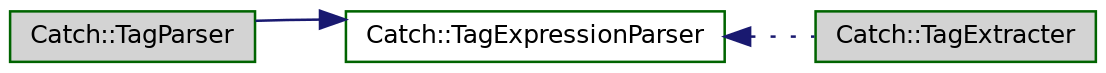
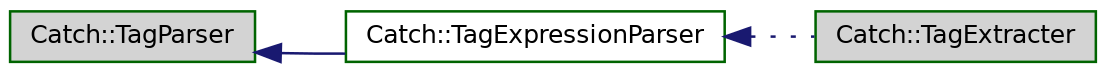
(287, 20) -> (313, 54)
